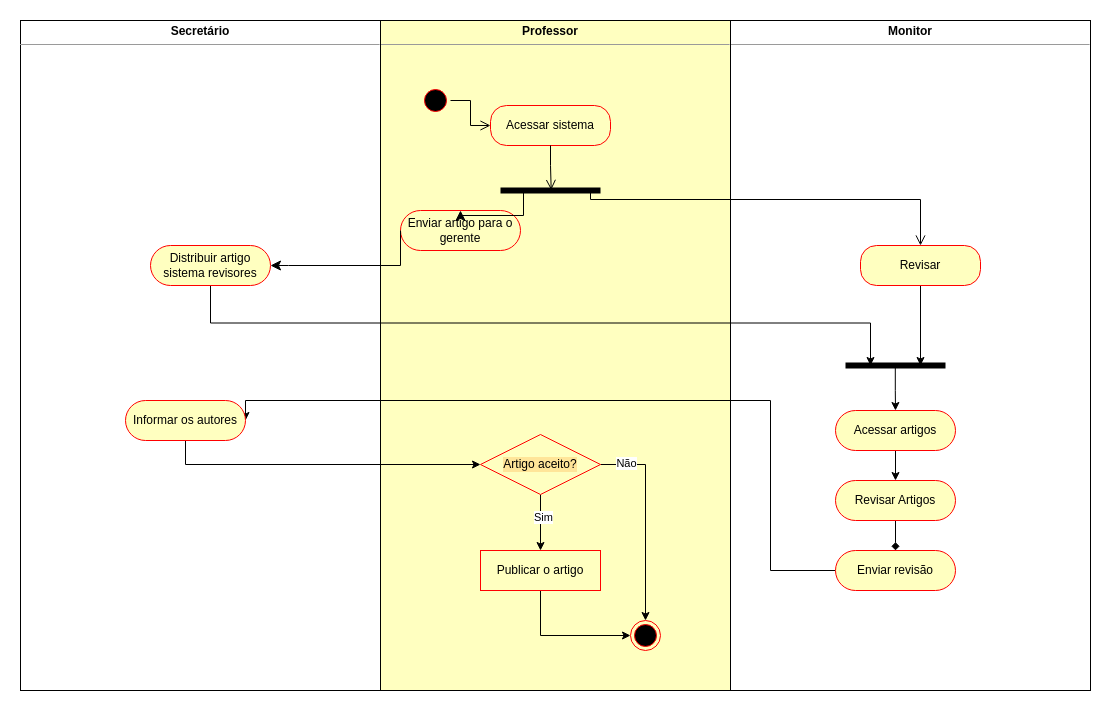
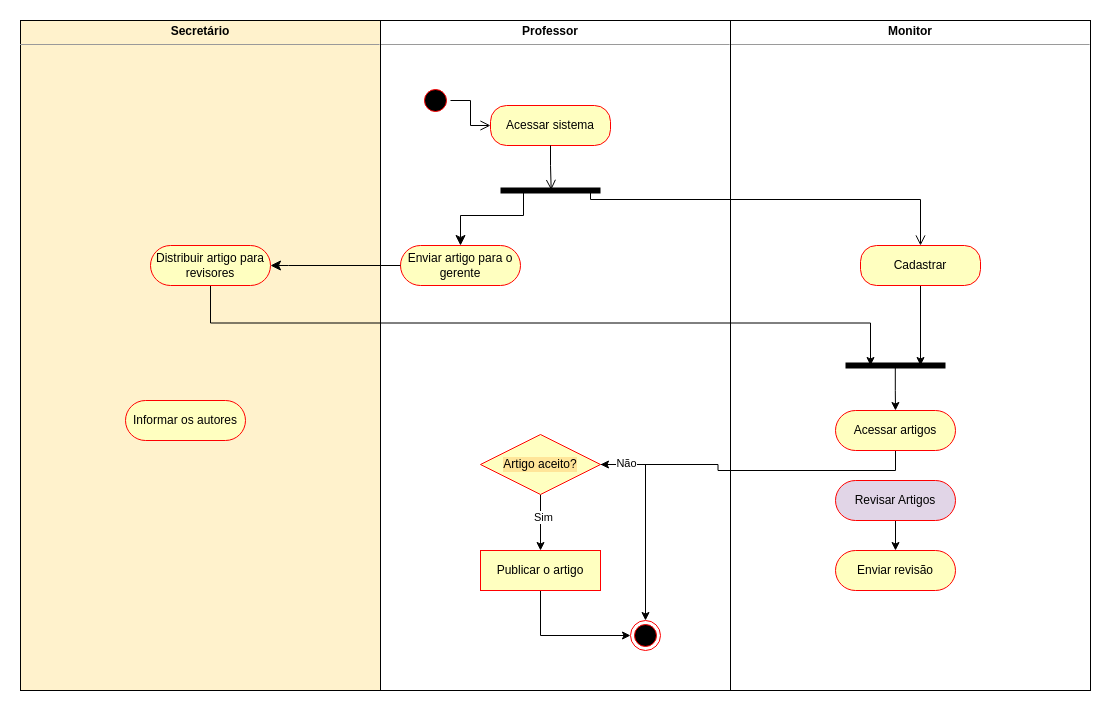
(461, 231) -> (461, 266)
(211, 266) -> (211, 266)
(921, 266) -> (921, 266)
(201, 356) -> (201, 356)
(551, 356) -> (551, 356)
(620, 401) -> none
(318, 465) -> none
(896, 471) -> (772, 471)
(896, 501) -> (896, 501)
(896, 541) -> (896, 542)
